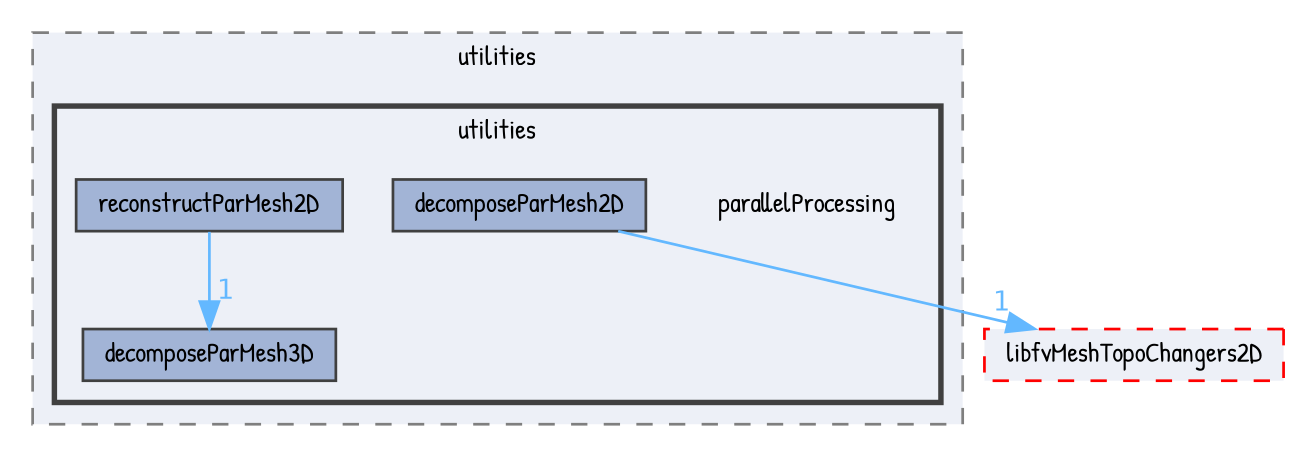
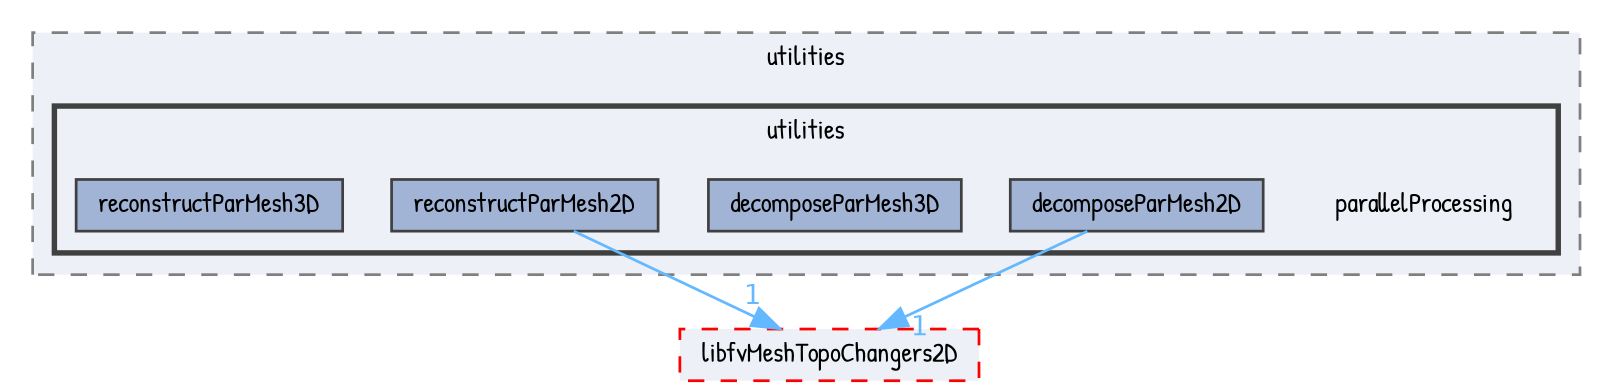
none -> (209, 205)
(209, 267) -> (700, 291)
